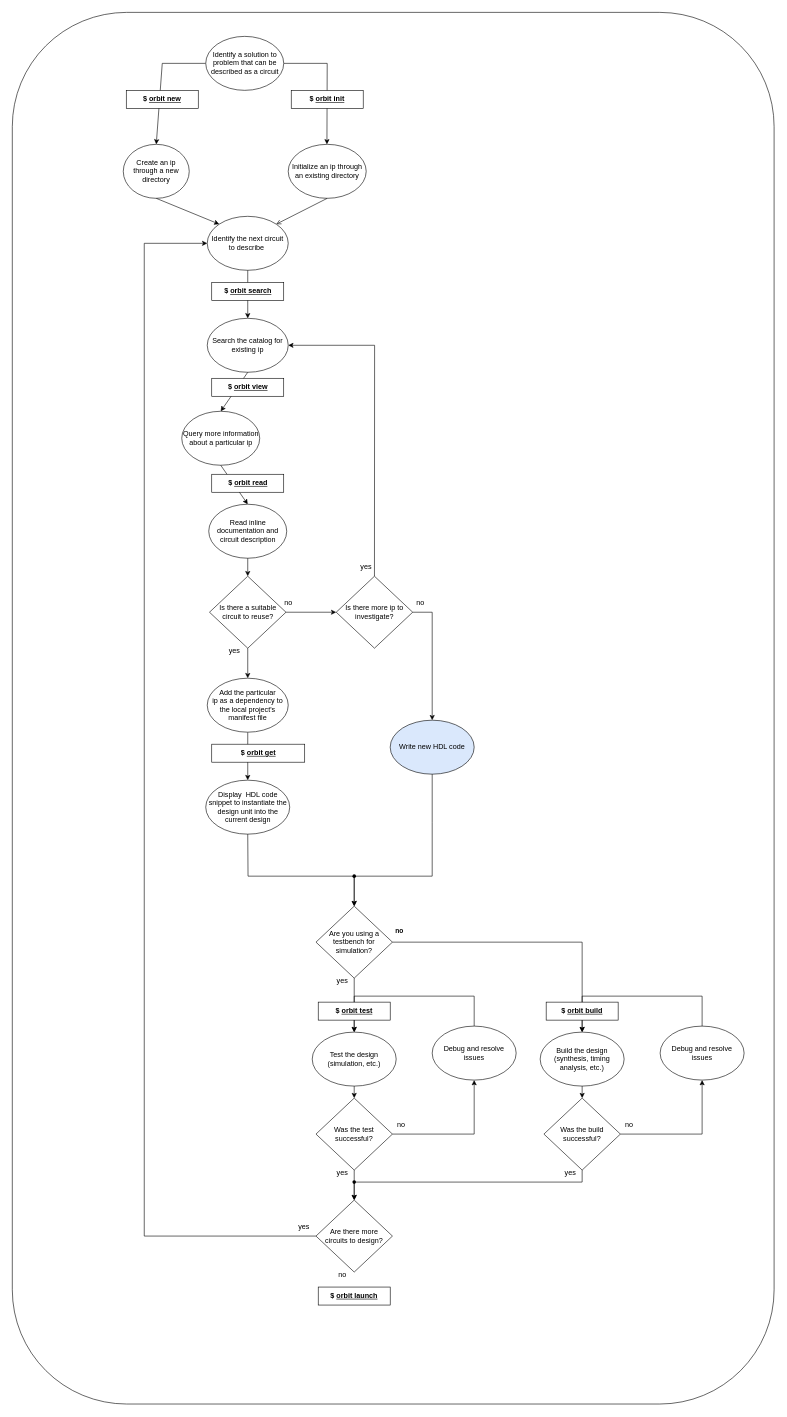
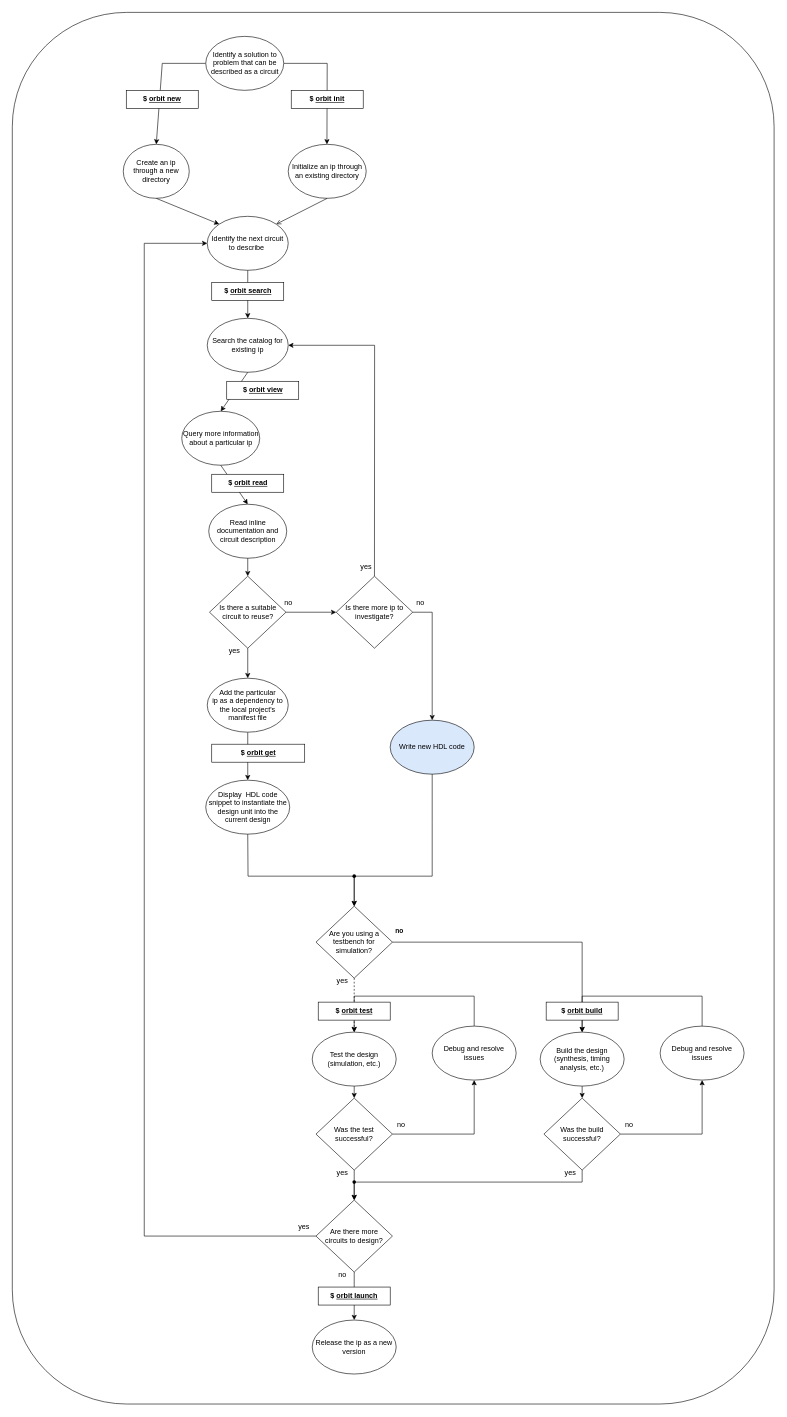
(248, 387) -> (263, 390)
(354, 986) -> (354, 986)
none -> (354, 1314)
none -> (354, 1347)
